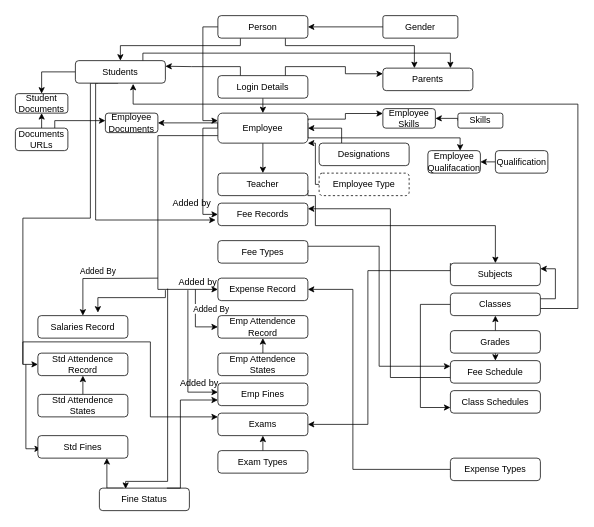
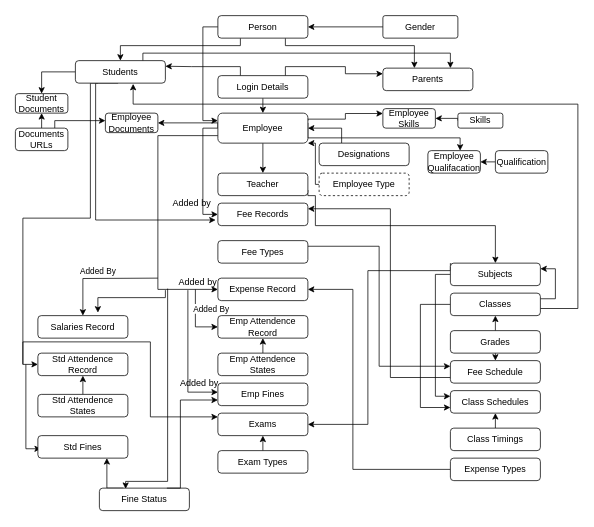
none -> (435, 333)
none -> (495, 423)
none -> (495, 439)
